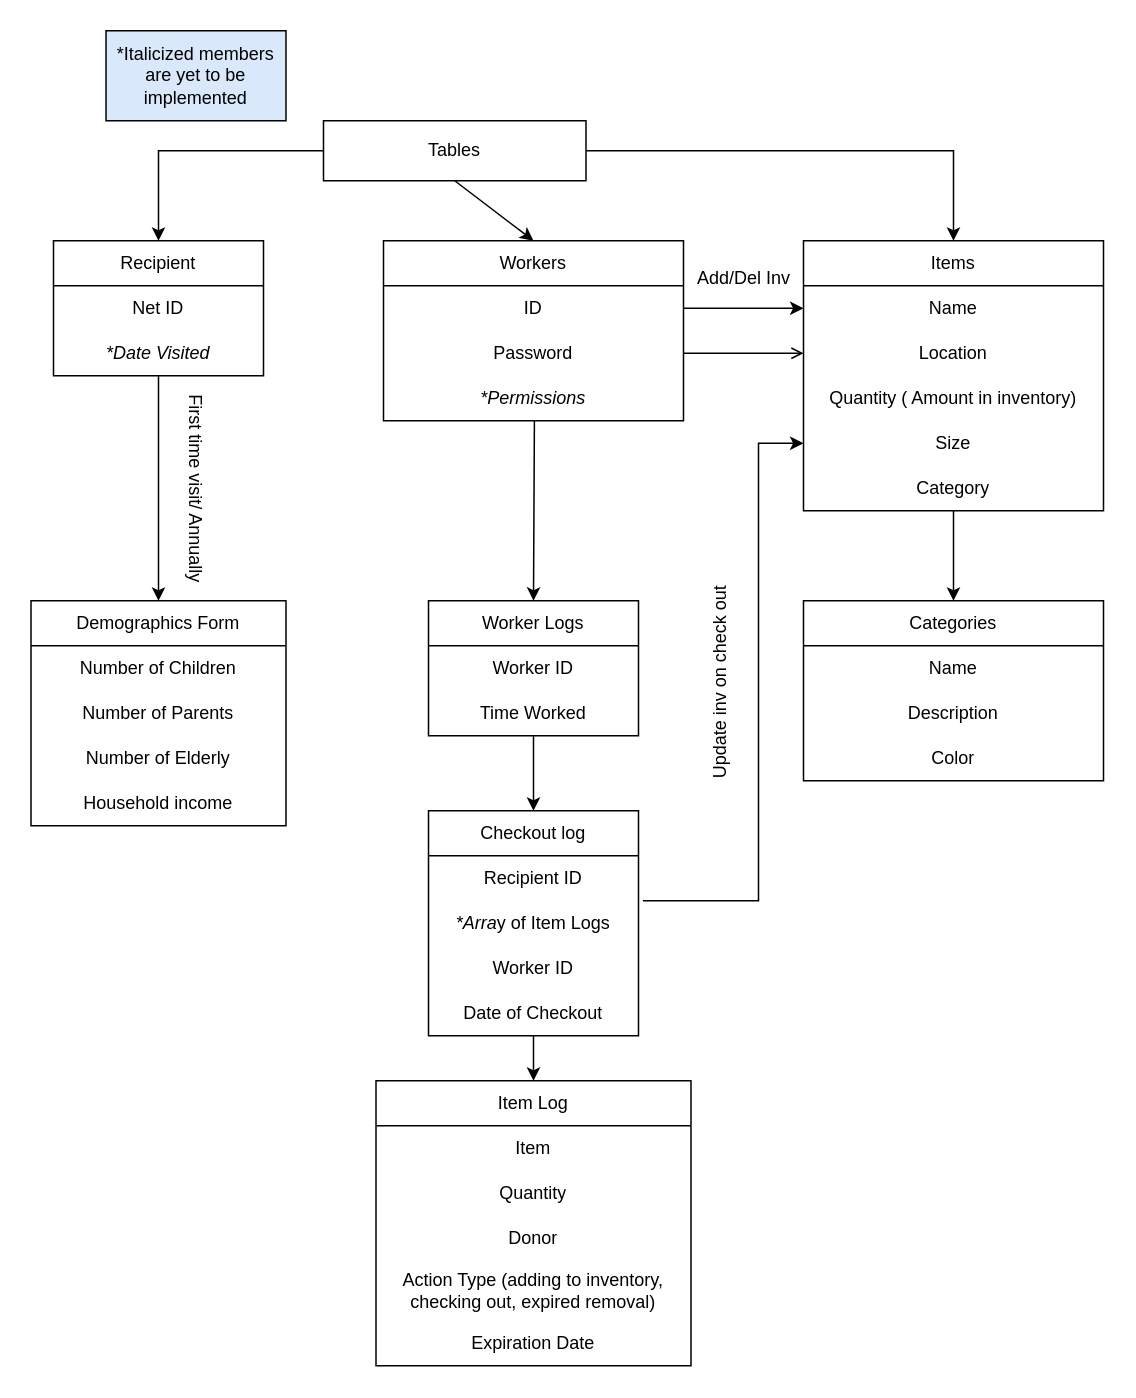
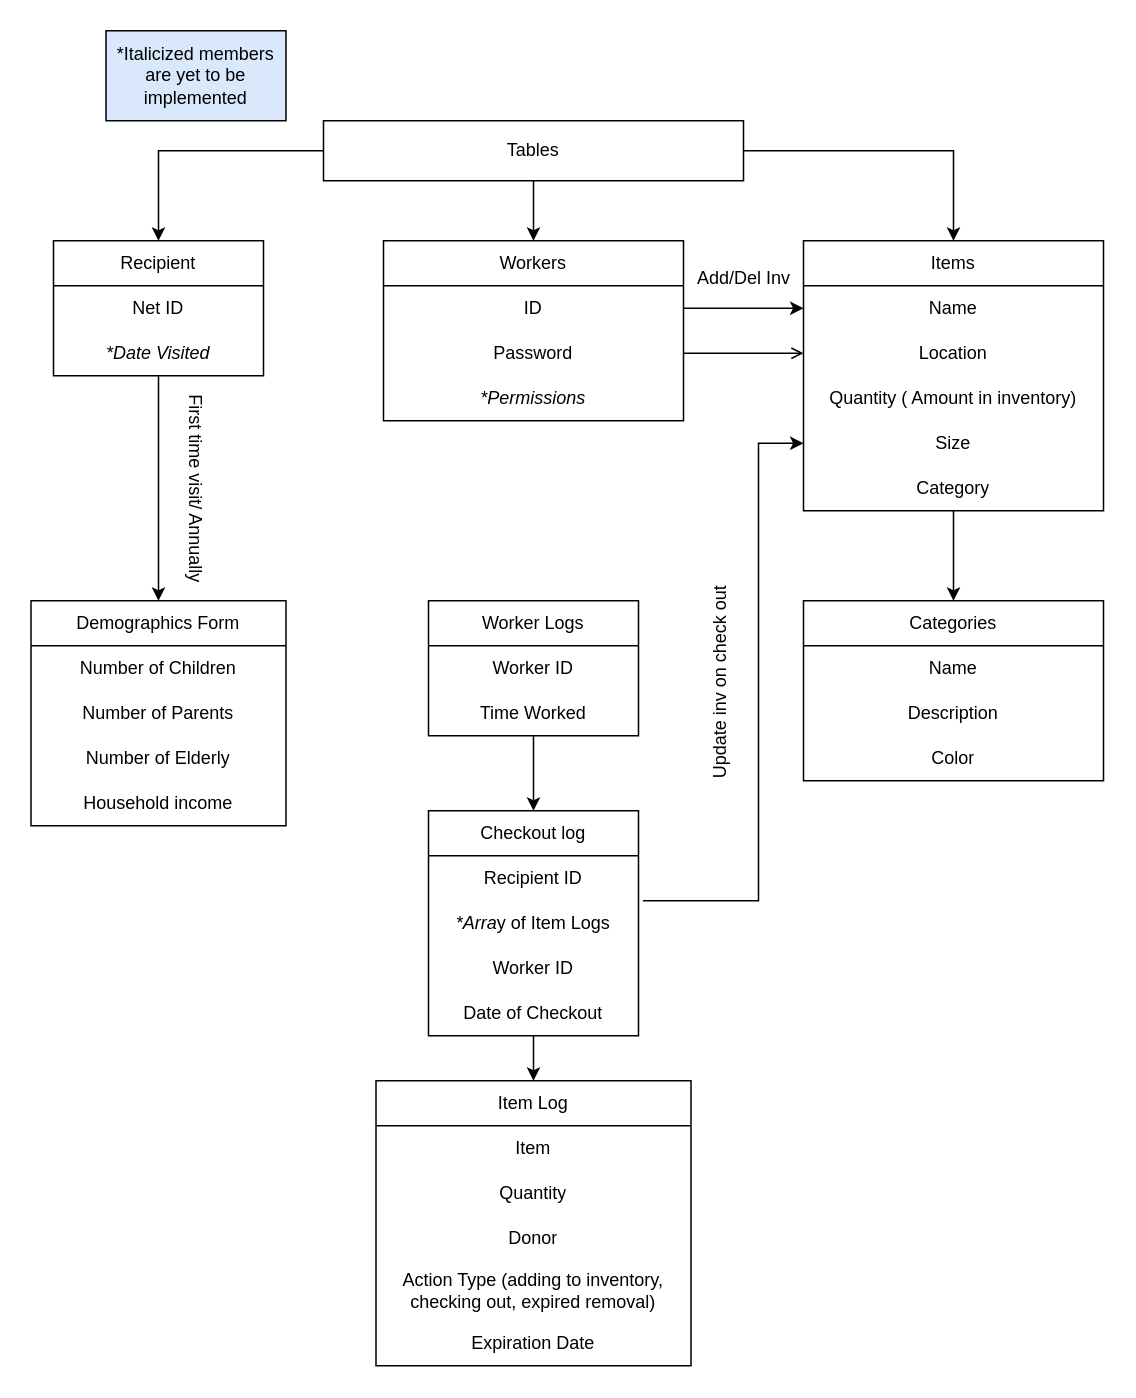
(455, 151) -> (533, 151)
(534, 507) -> none
